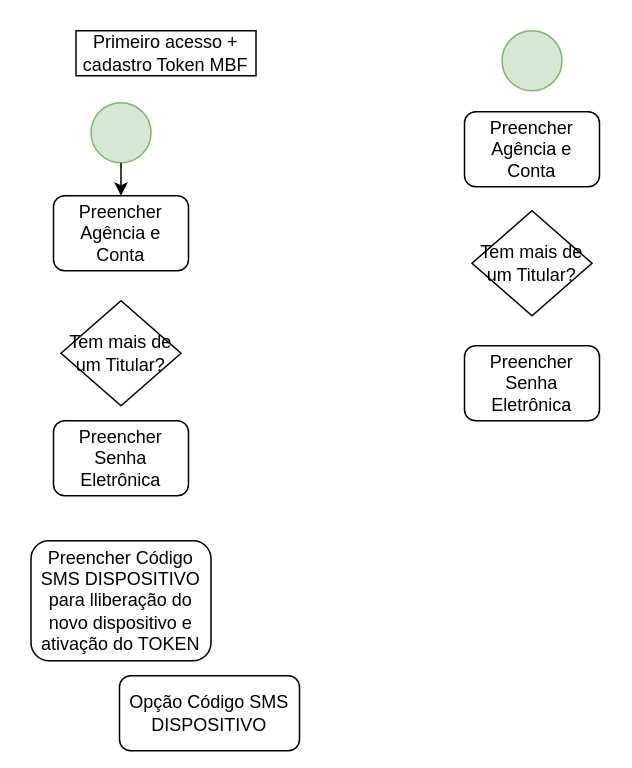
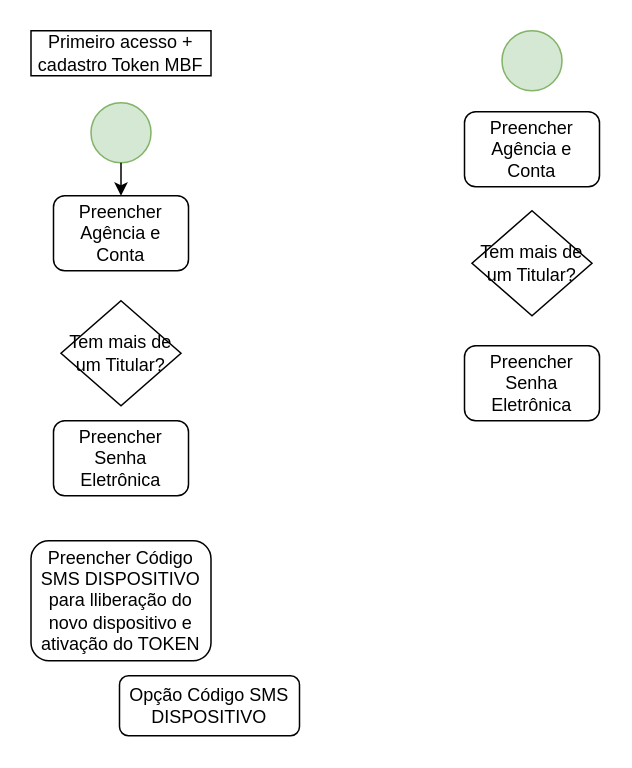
(166, 53) -> (121, 53)
(209, 713) -> (209, 706)
